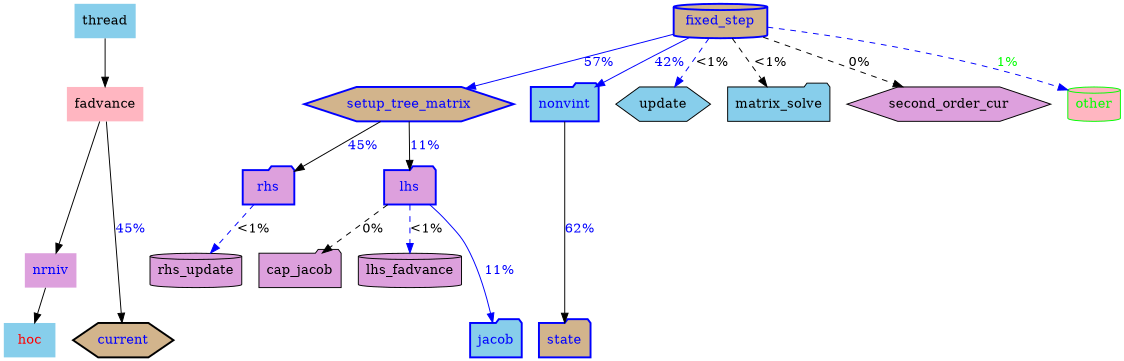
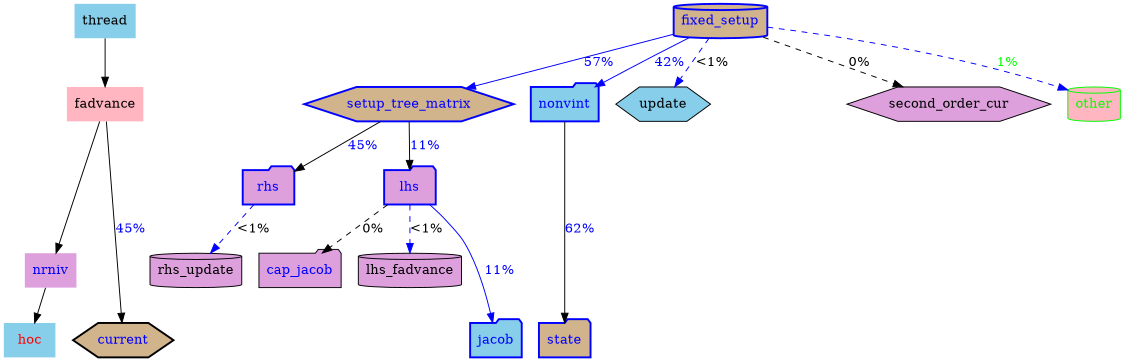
(720, 21) -> (720, 21)
(779, 104) -> none
(300, 270) -> (300, 270)
